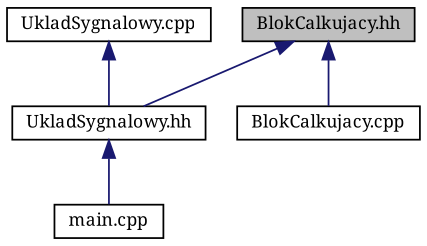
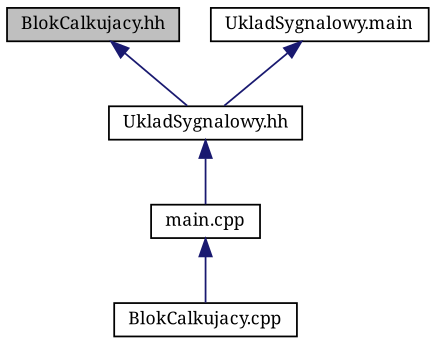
(109, 25) -> (320, 25)
(329, 83) -> (206, 280)
